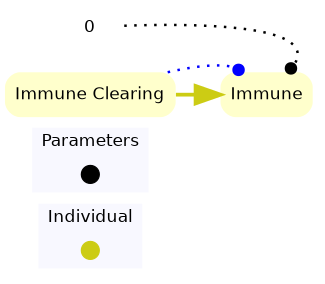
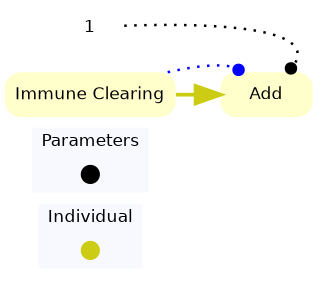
(90, 27) -> (90, 27)
(267, 95) -> (267, 95)
